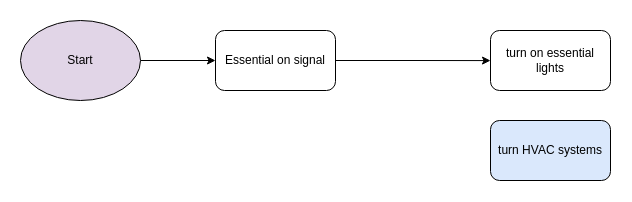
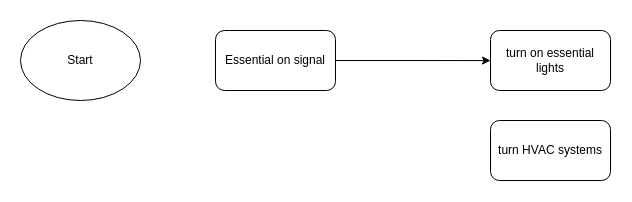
(81, 61) -> (81, 61)
(175, 61) -> none
(551, 151) -> (551, 151)
